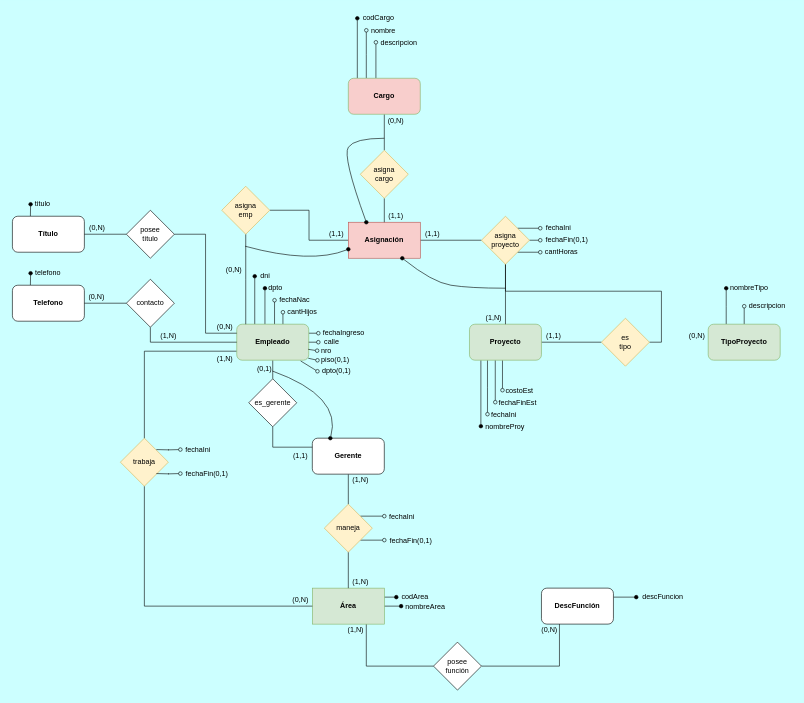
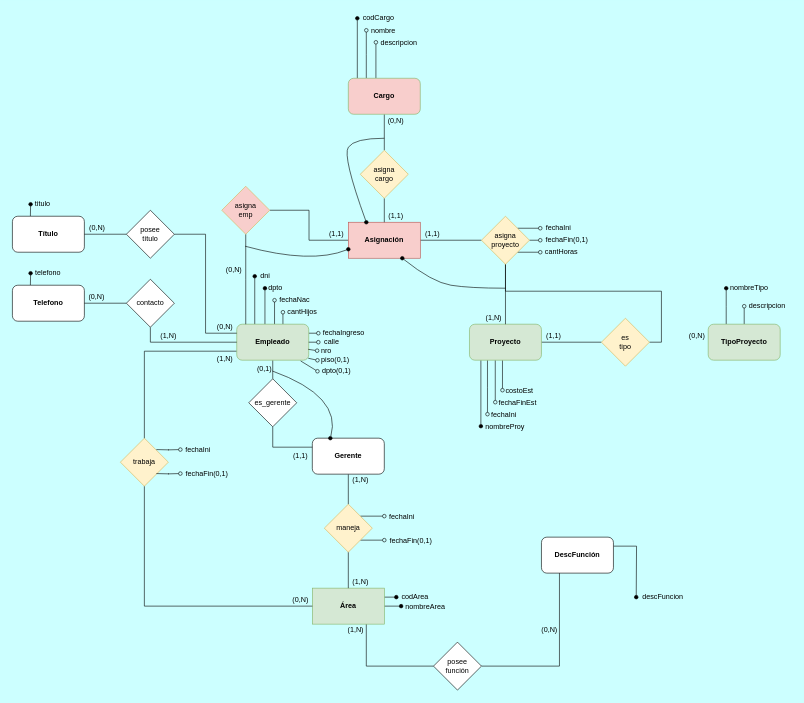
(246, 210) -> (246, 210)
(578, 606) -> (578, 555)
